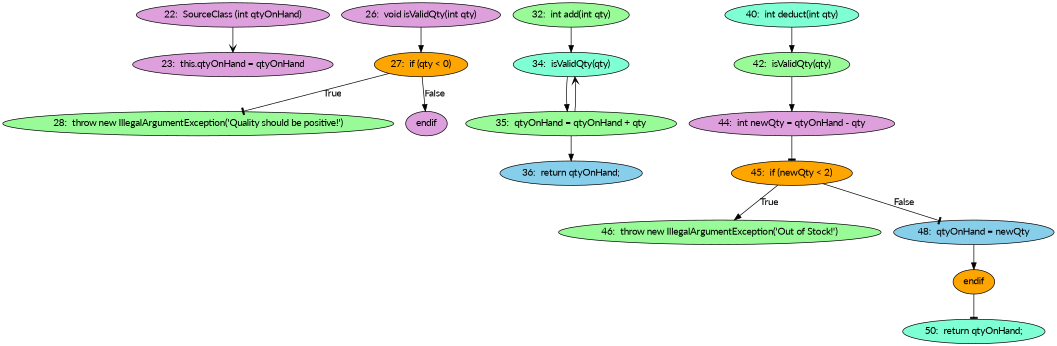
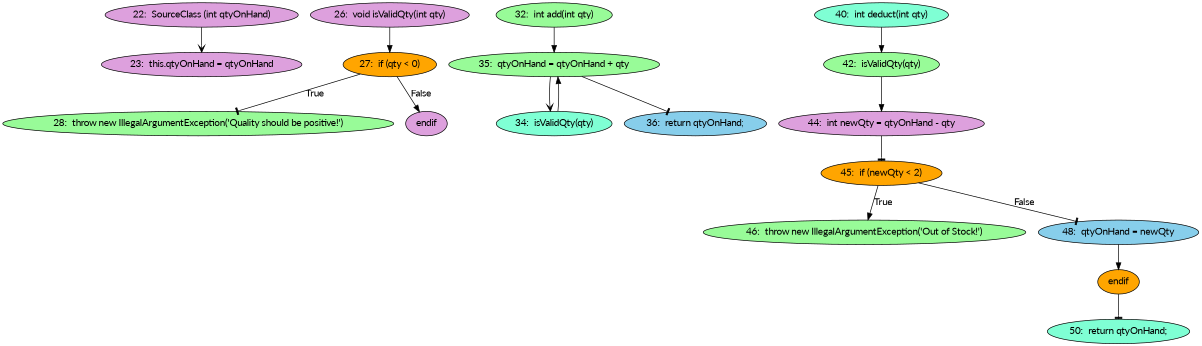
(571, 36) -> (554, 36)
(571, 145) -> (624, 94)
